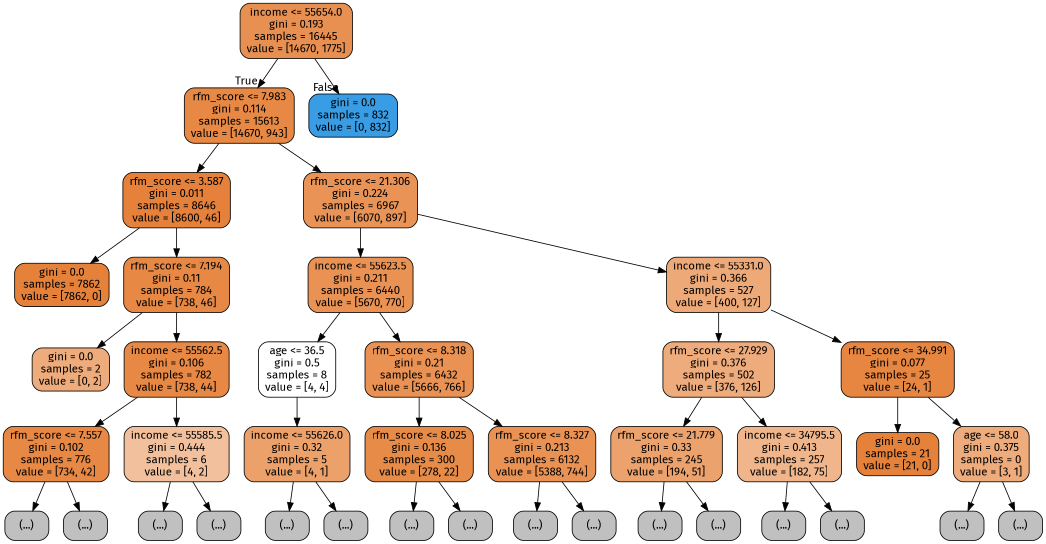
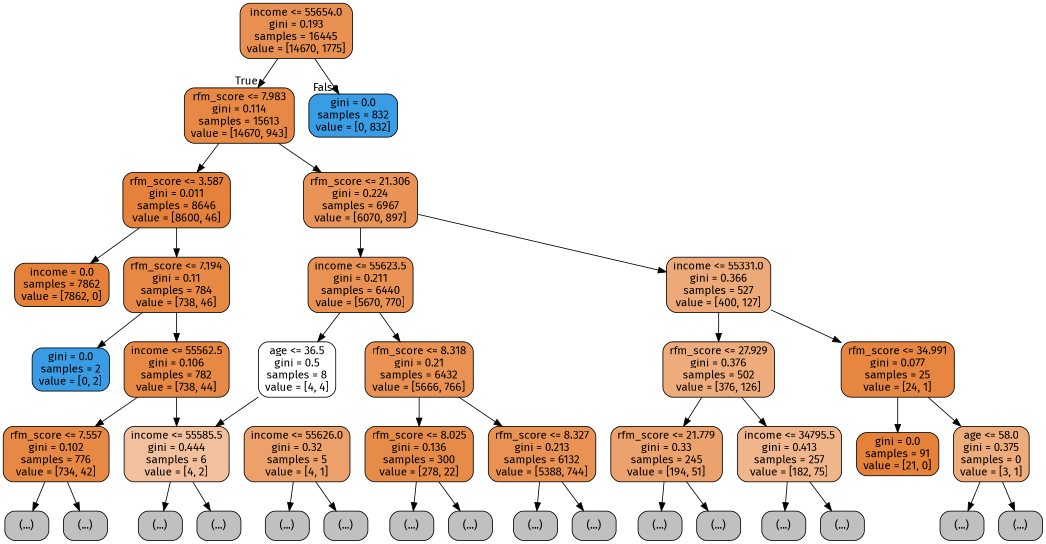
(62, 285) -> (62, 285)
(71, 370) -> (71, 370)
(297, 408) -> (240, 409)
(898, 454) -> (898, 454)
